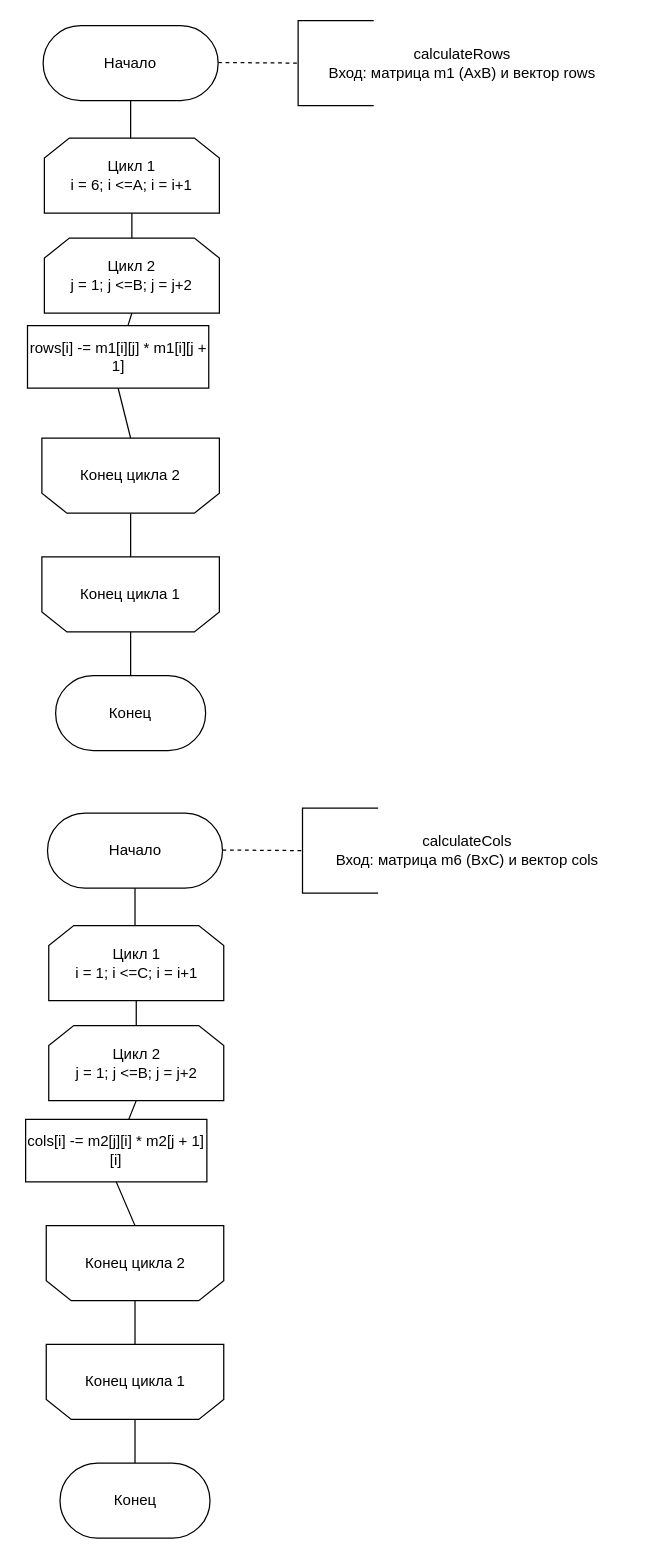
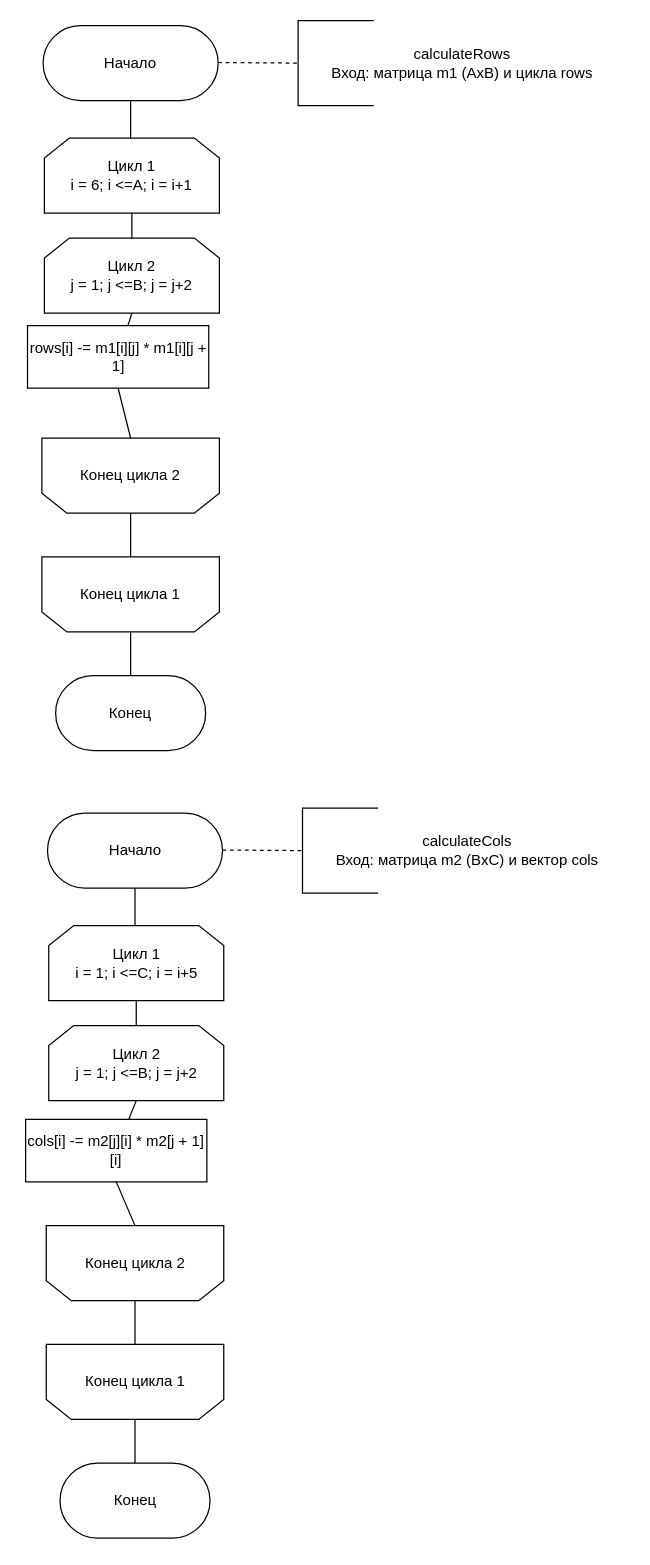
(463, 63) -> (463, 63)
(468, 851) -> (468, 851)
(137, 963) -> (137, 963)
